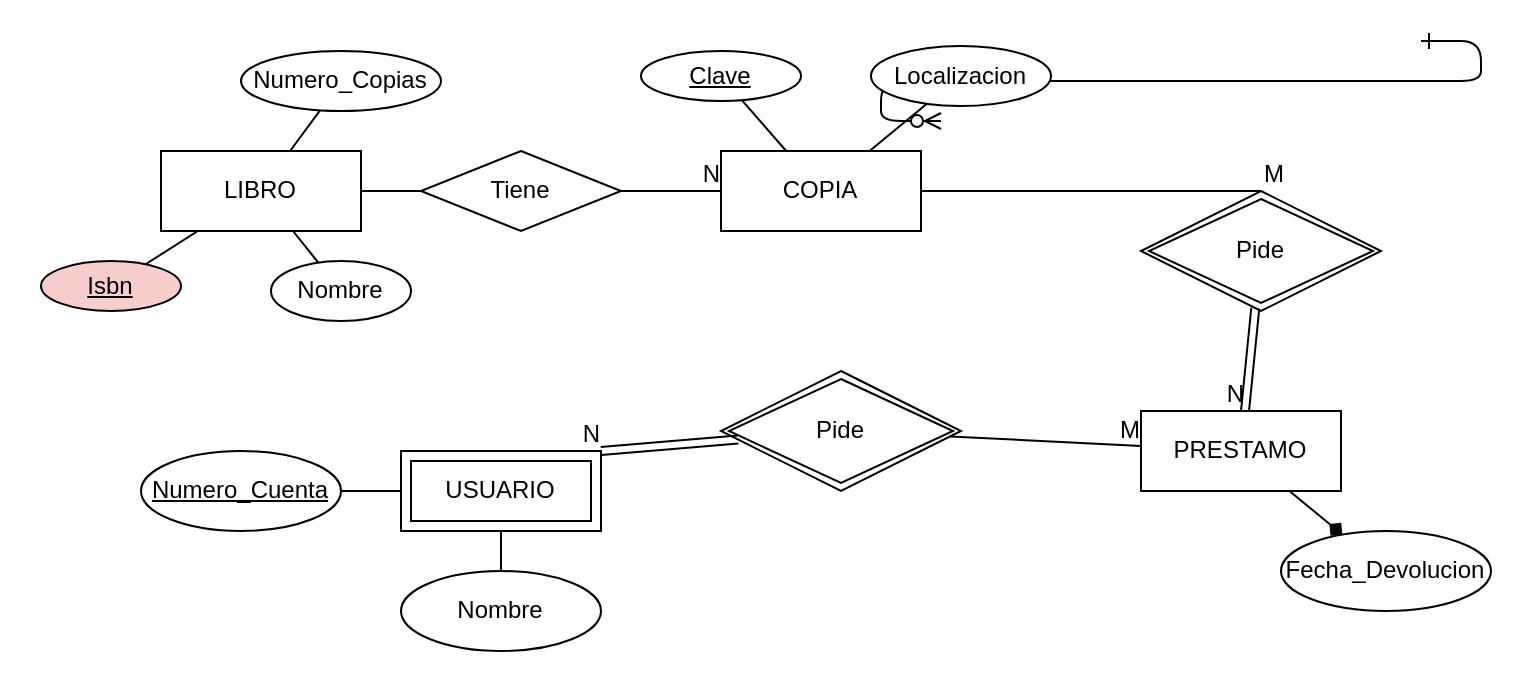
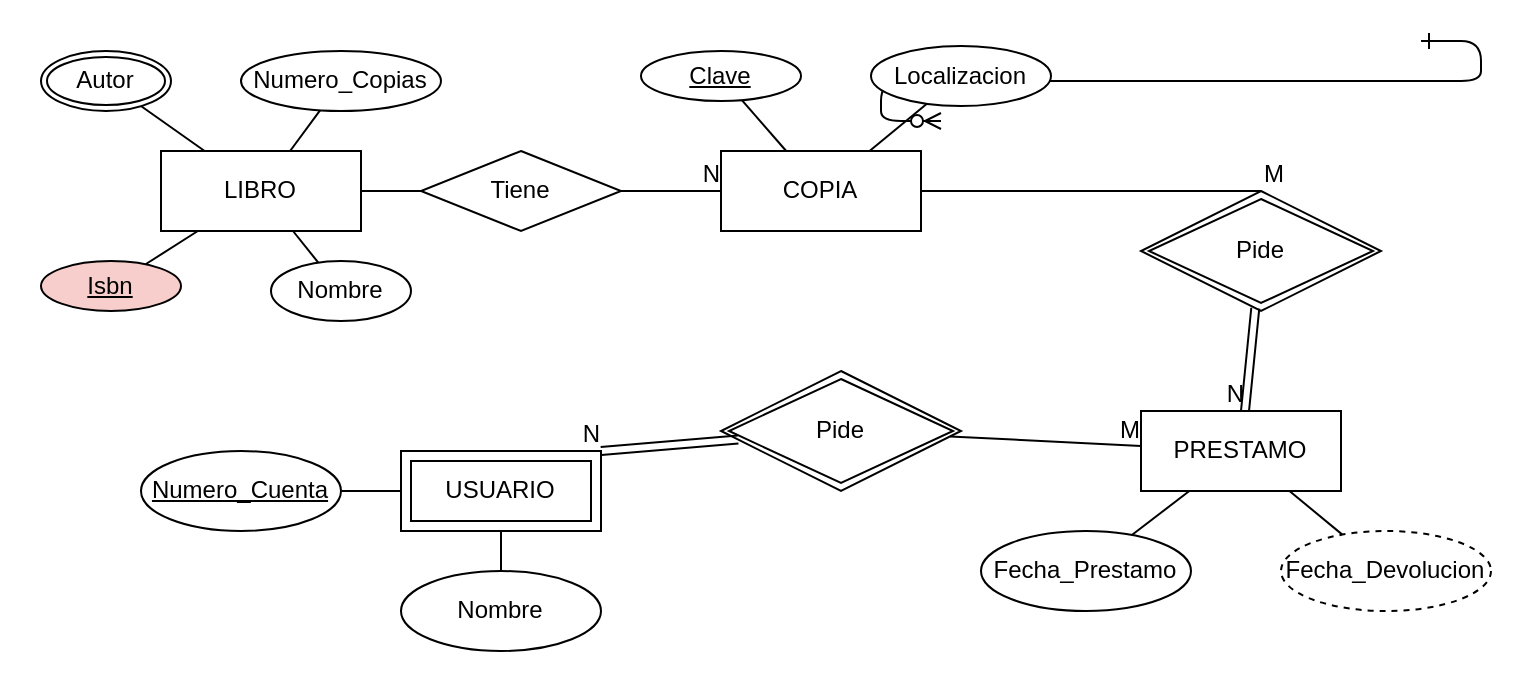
none -> (106, 81)
none -> (173, 128)
none -> (1161, 513)
(1330, 524) -> (1335, 529)
none -> (1086, 571)
(1386, 571) -> (1386, 571)
